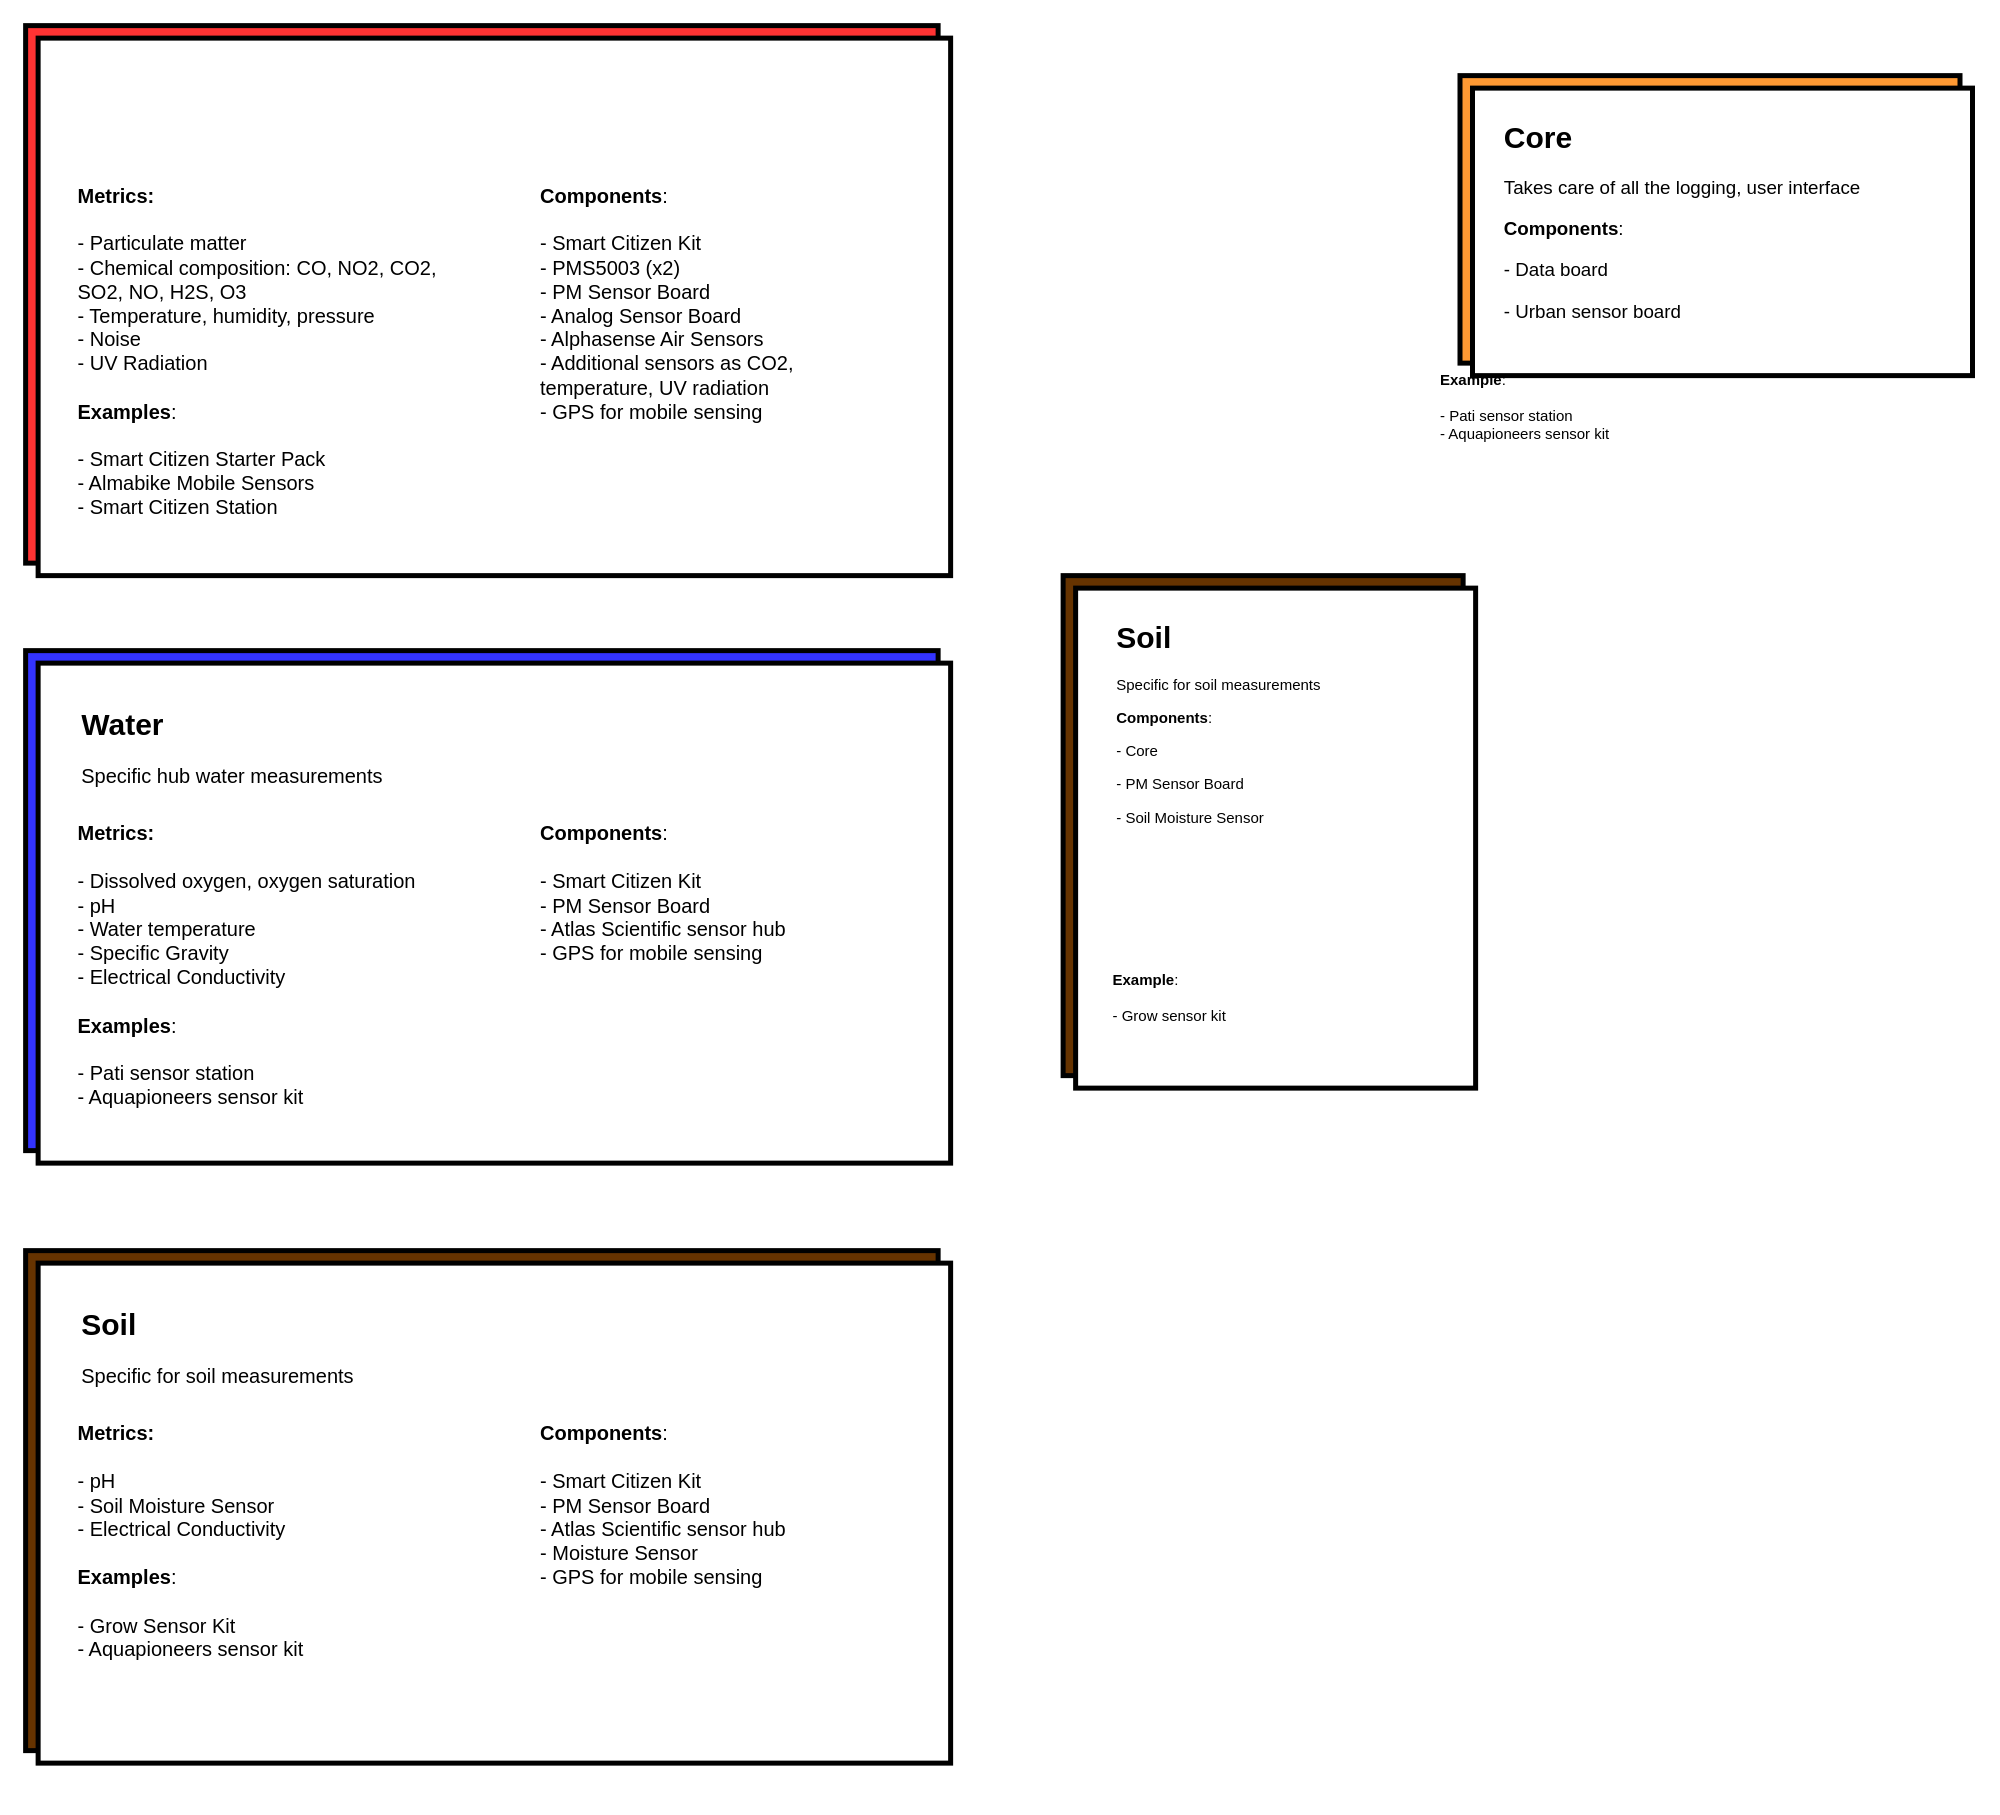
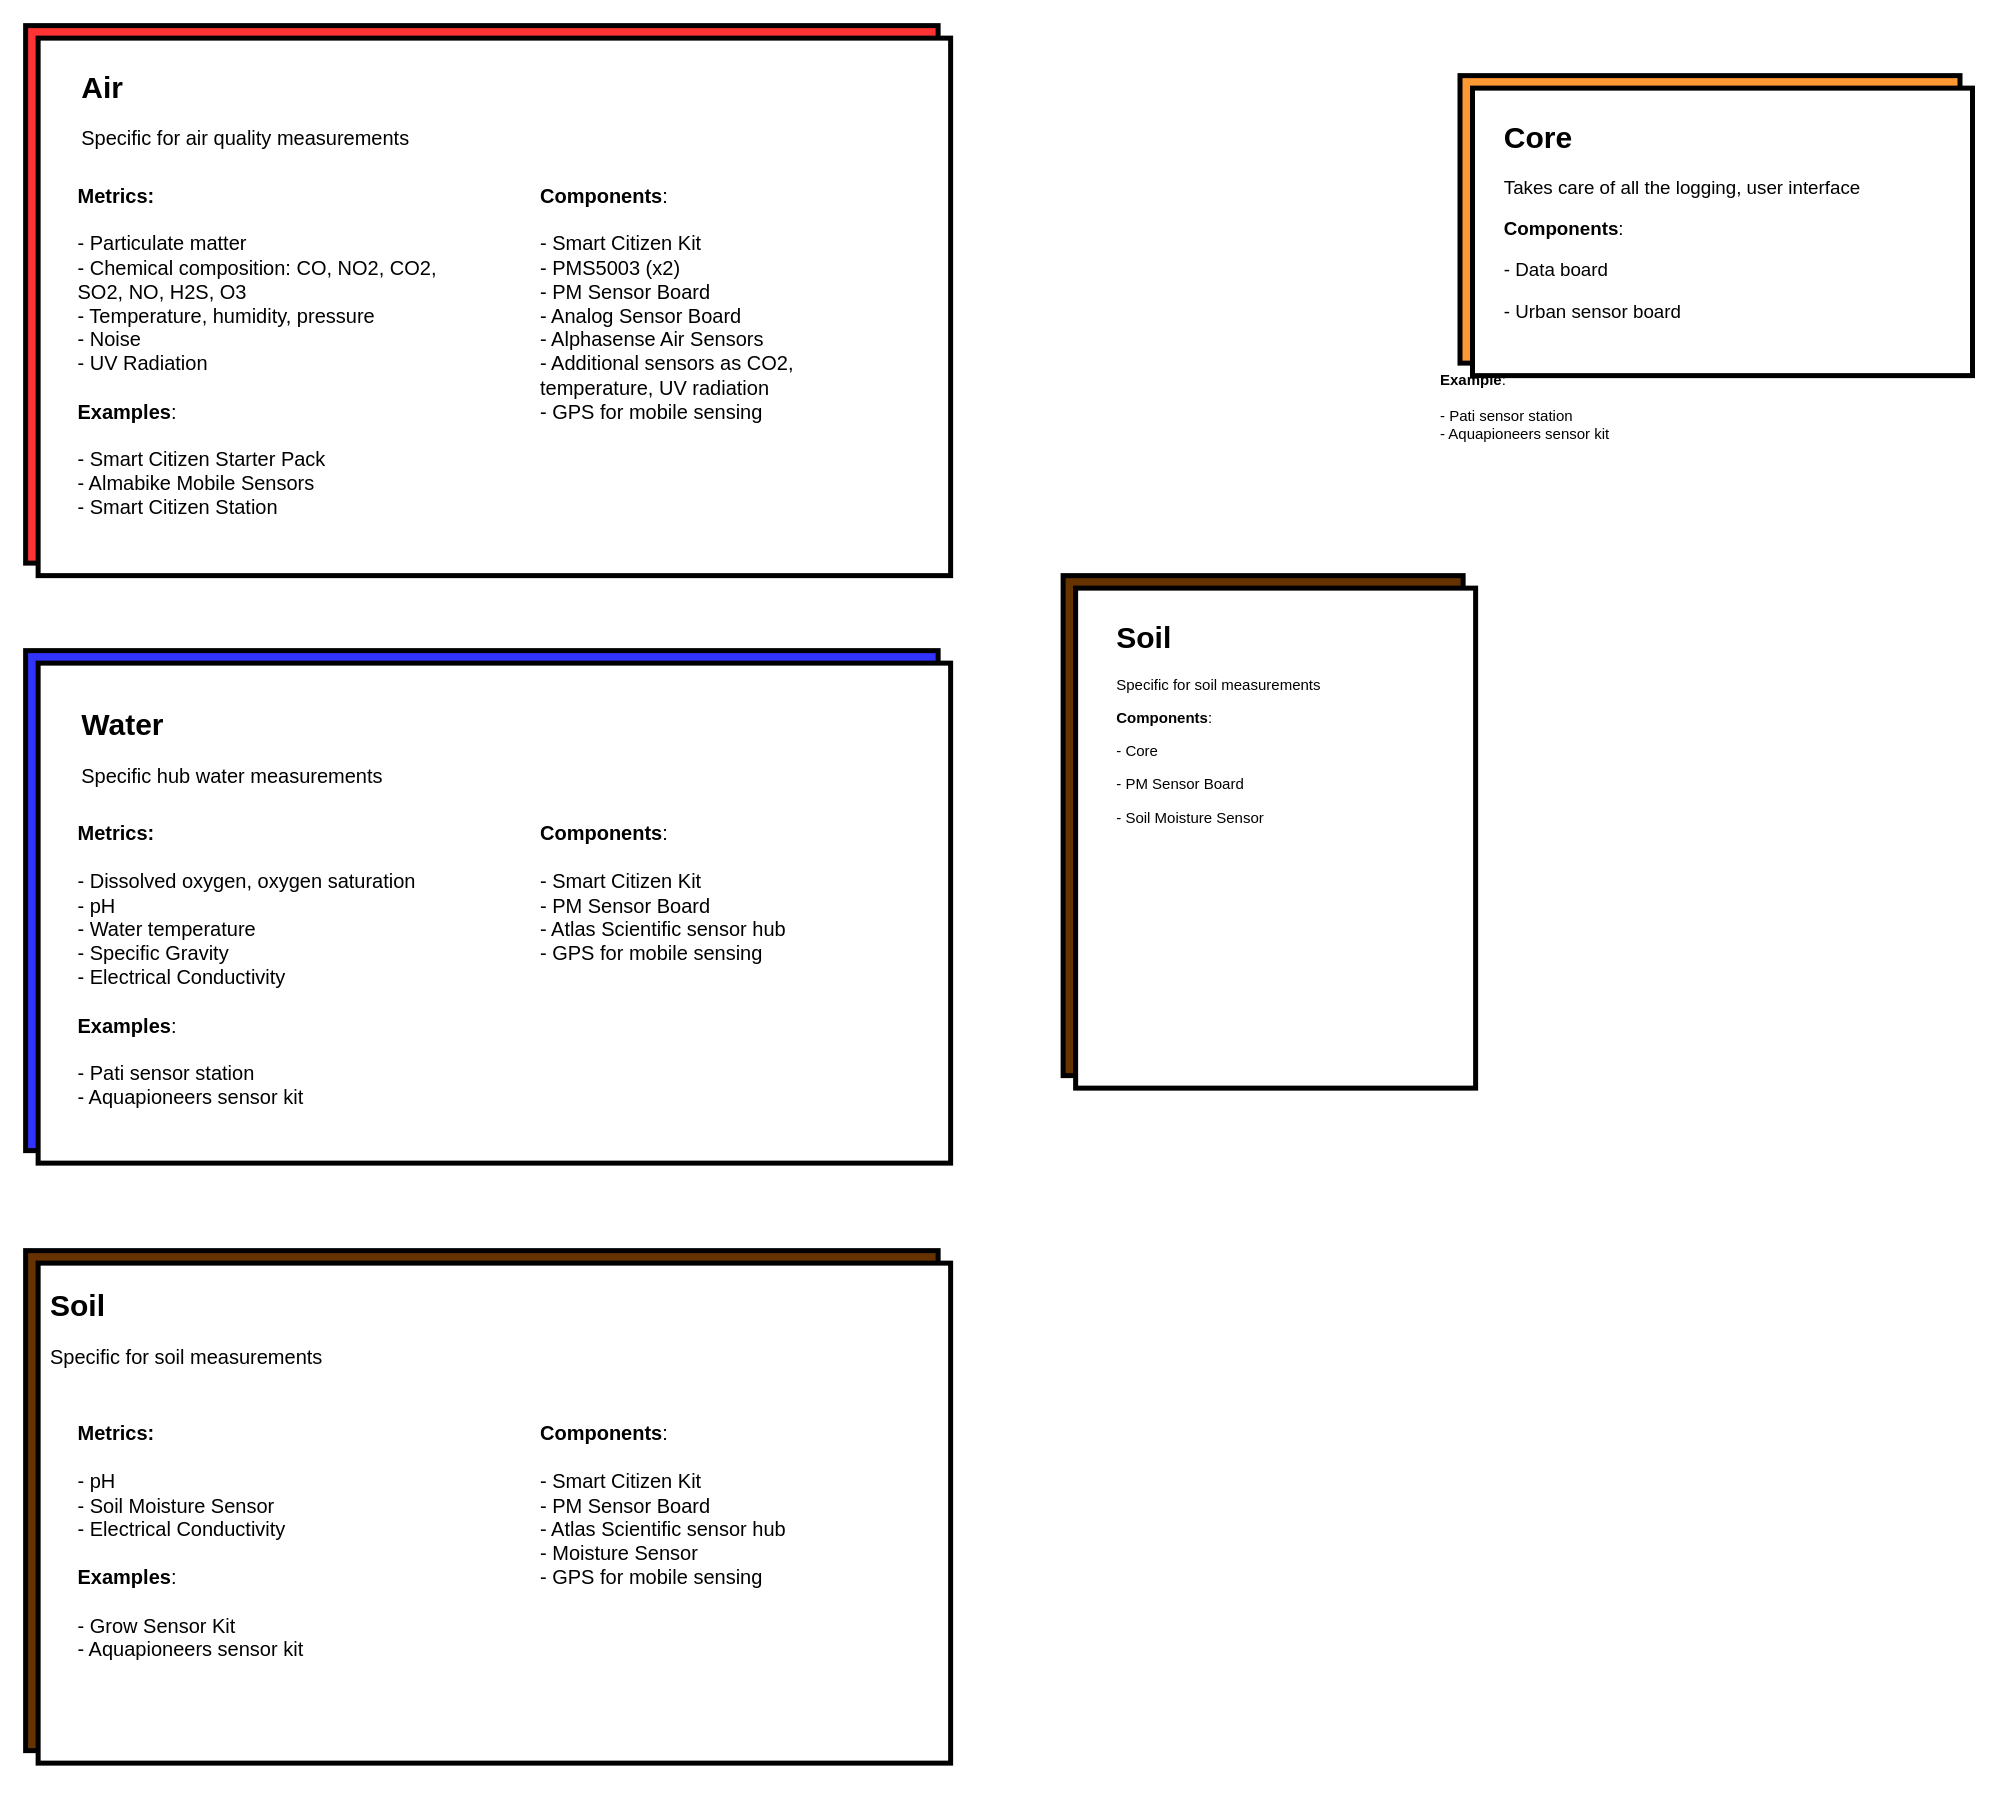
none -> (488, 119)
(1285, 1007) -> none
(488, 1351) -> (457, 1332)
